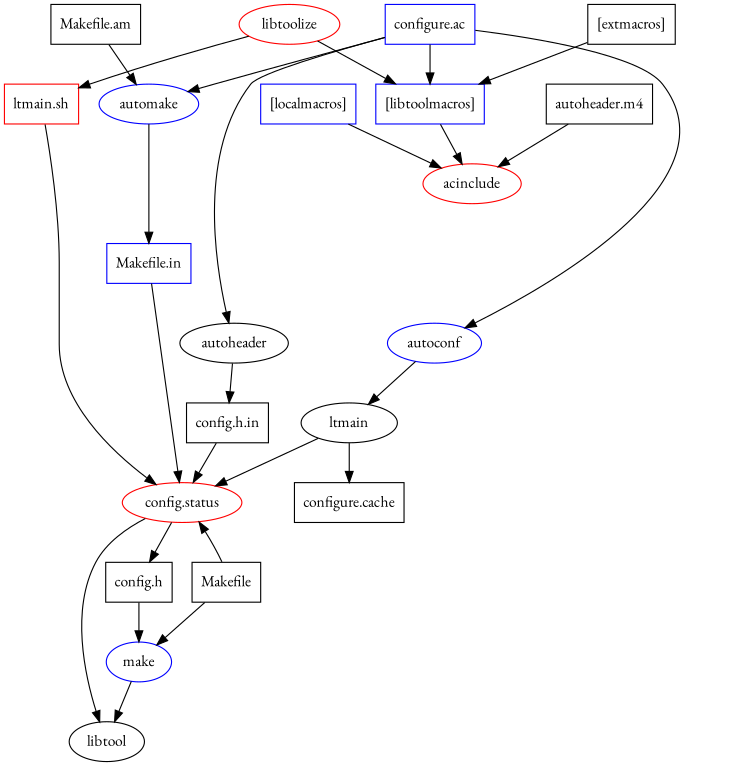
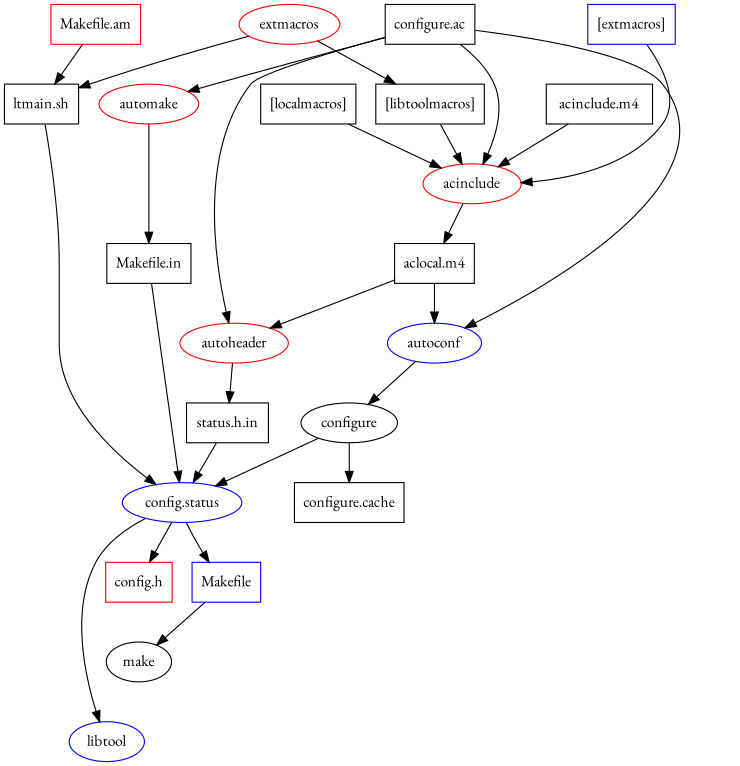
(96, 24) -> (96, 24)
(289, 24) -> (289, 24)
(430, 24) -> (430, 24)
(632, 24) -> (632, 24)
(430, 59) -> (497, 93)
(119, 60) -> (72, 60)
(538, 61) -> (641, 145)
(42, 104) -> (42, 104)
(149, 104) -> (149, 104)
(308, 104) -> (308, 104)
(430, 104) -> (430, 104)
(599, 104) -> (599, 104)
(149, 263) -> (149, 263)
none -> (434, 263)
(234, 343) -> (234, 343)
(227, 423) -> (227, 423)
(349, 423) -> (349, 423)
(182, 503) -> (182, 503)
(214, 546) -> (194, 538)
(139, 582) -> (139, 582)
(226, 582) -> (226, 582)
(139, 617) -> none
(139, 662) -> (139, 662)
(125, 696) -> none
(107, 742) -> (107, 742)
